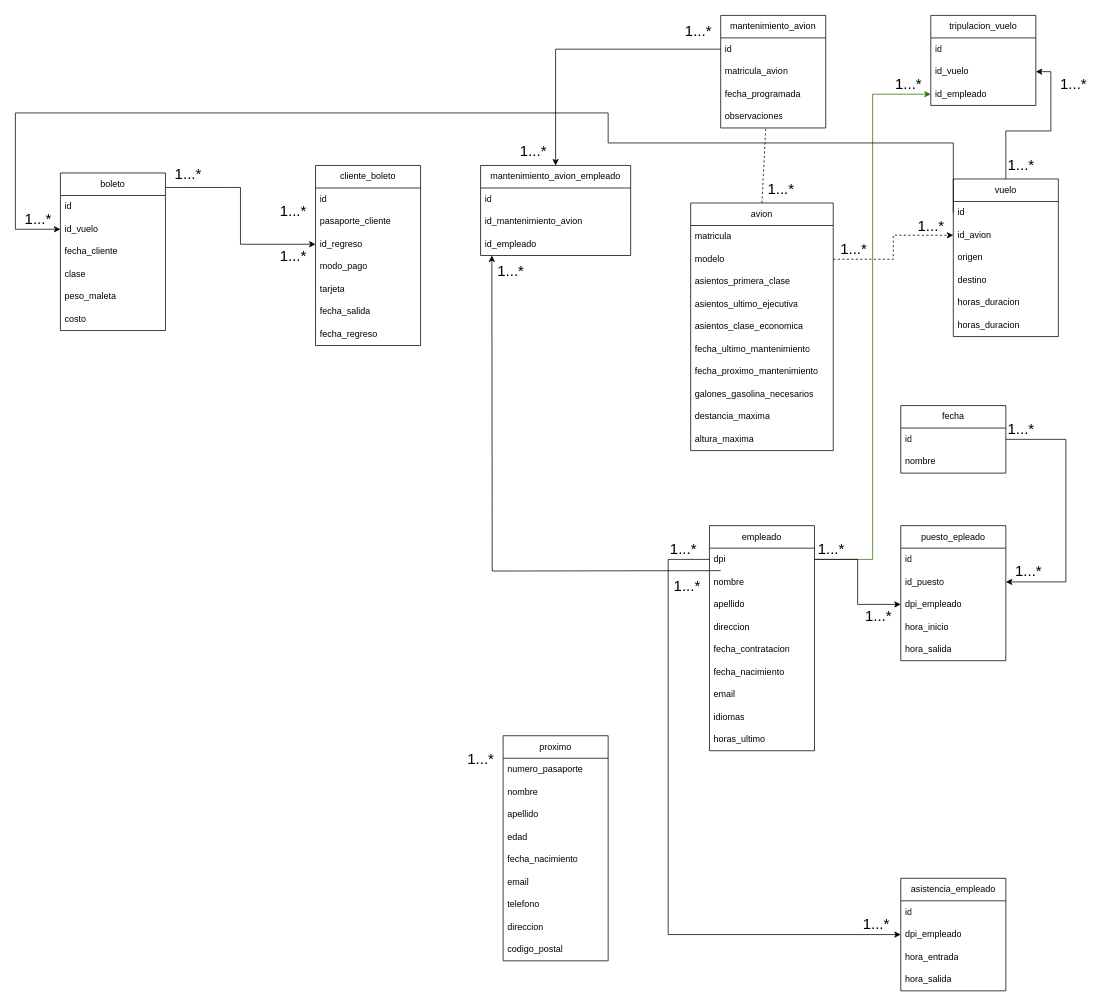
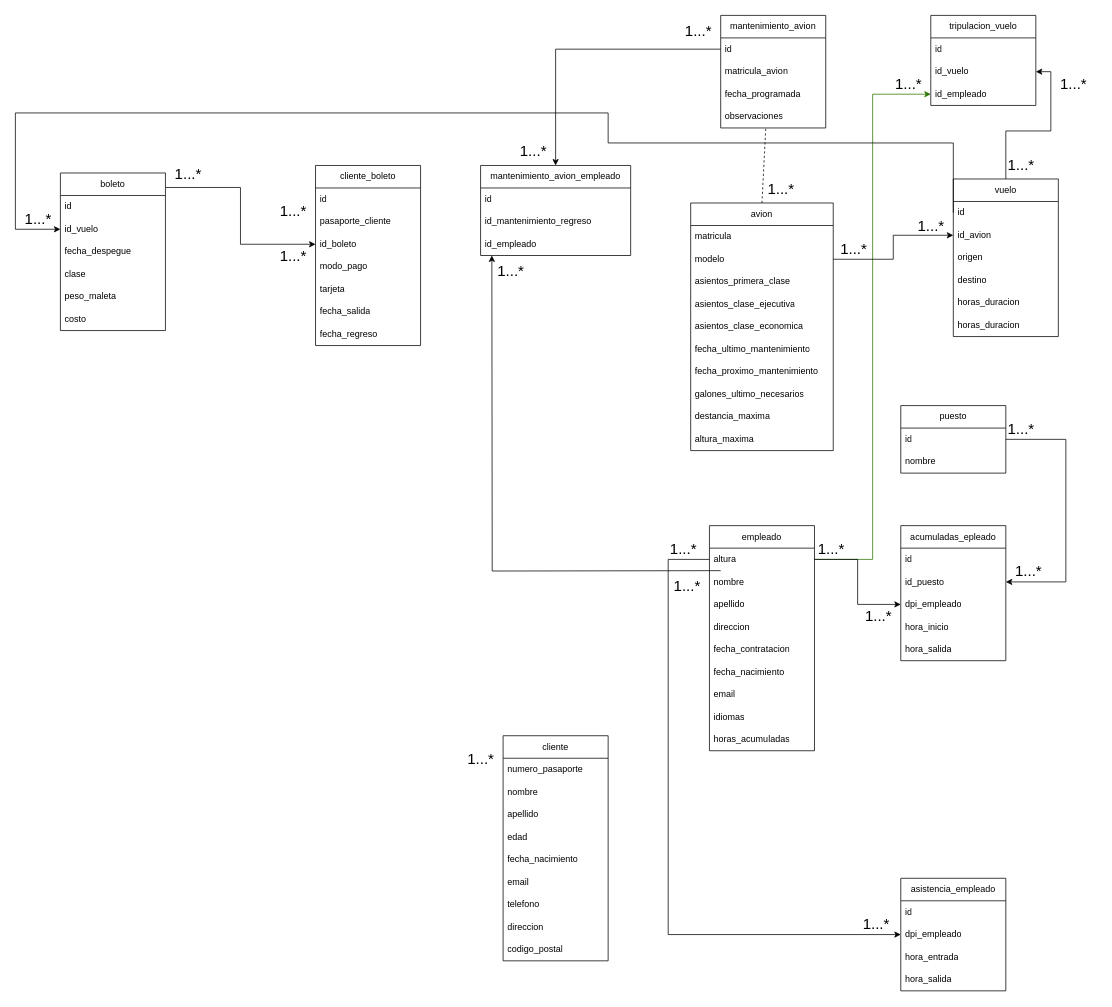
(536, 222) -> (542, 222)
(344, 244) -> (340, 244)
(893, 249) -> (893, 249)
(95, 252) -> (100, 252)
(753, 304) -> (752, 304)
(758, 394) -> (753, 394)
(953, 417) -> (953, 417)
(953, 537) -> (953, 537)
(720, 559) -> (728, 559)
(742, 739) -> (753, 739)
(555, 747) -> (555, 747)
